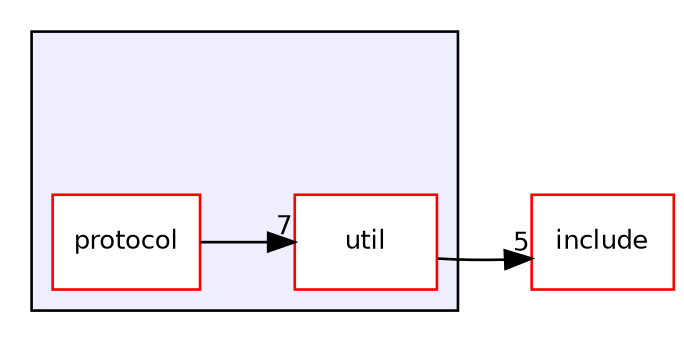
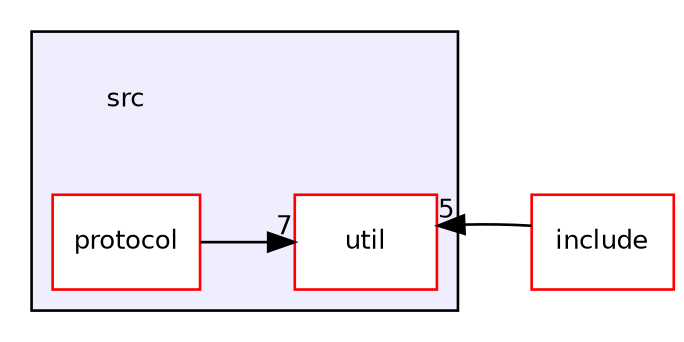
none -> (126, 100)
(475, 260) -> (498, 224)
